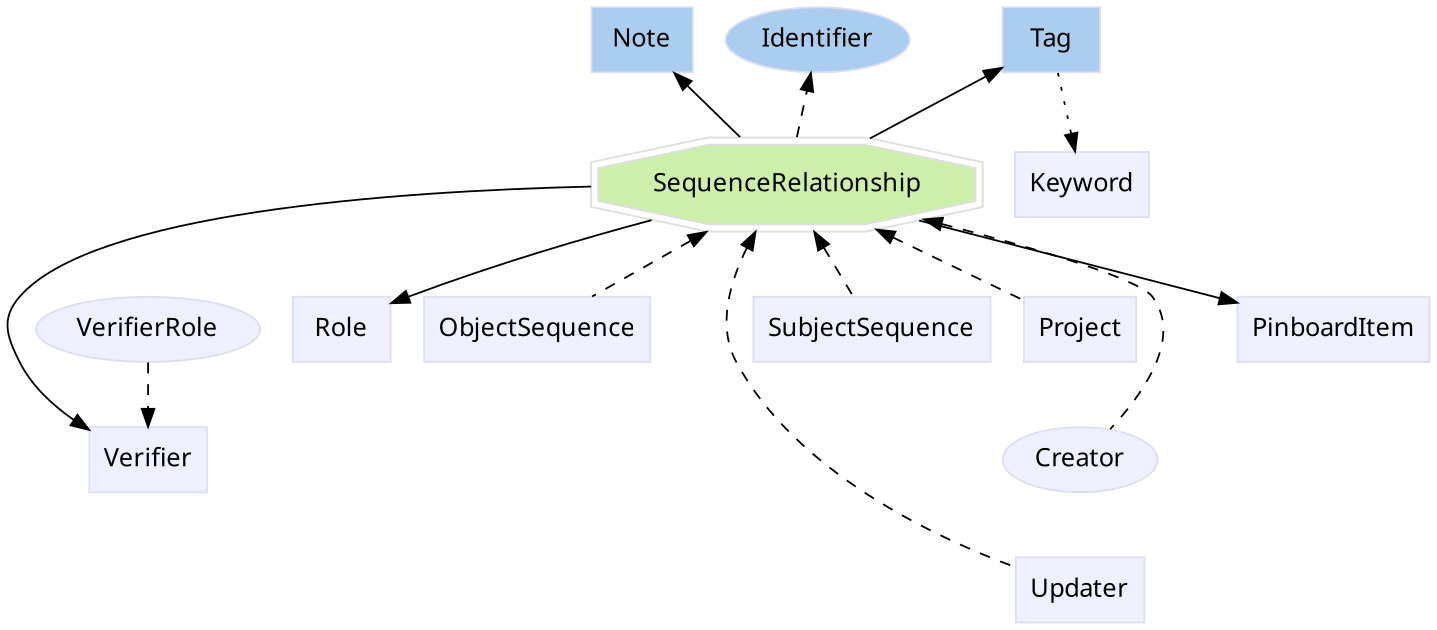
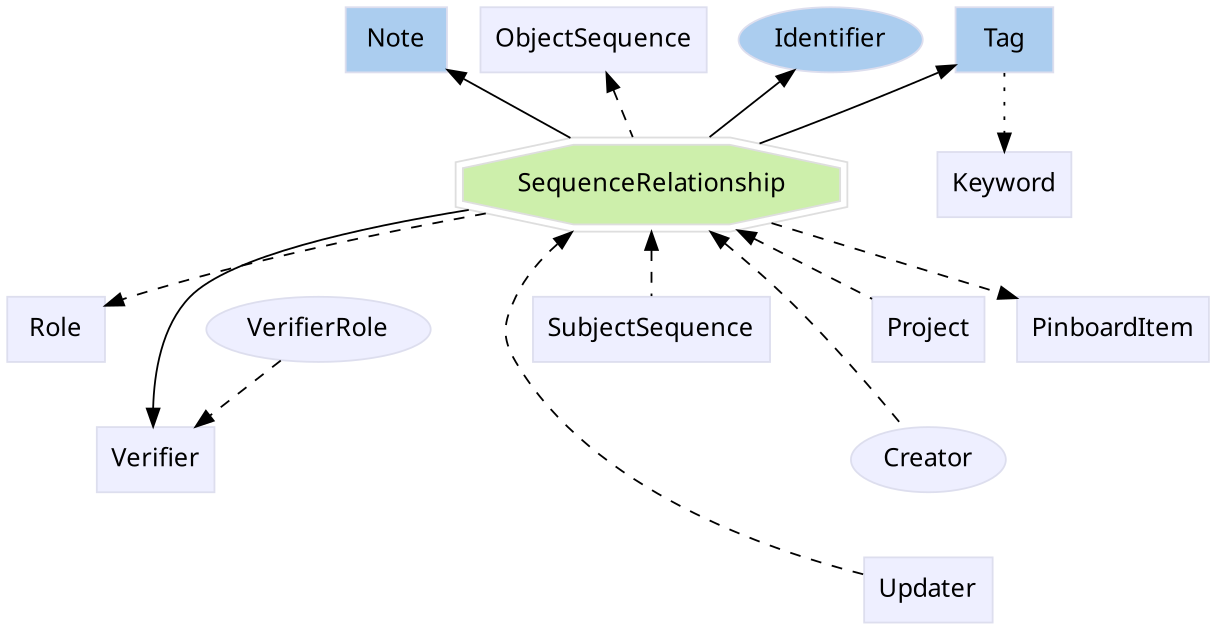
(802, 114) -> (745, 109)
(529, 256) -> (303, 251)
(1070, 259) -> (885, 258)
(641, 269) -> (623, 114)
